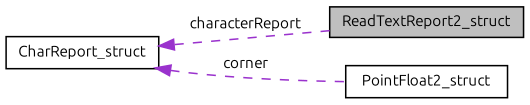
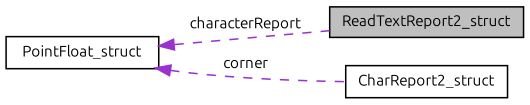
(82, 53) -> (82, 53)
(427, 82) -> (427, 82)
